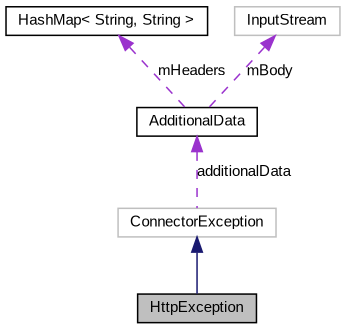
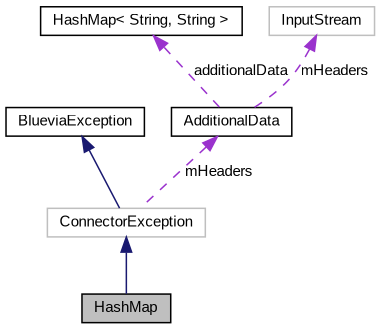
(193, 71) -> (241, 71)
(270, 71) -> (335, 71)
none -> (75, 122)
(244, 172) -> (220, 172)
(197, 308) -> (126, 308)
